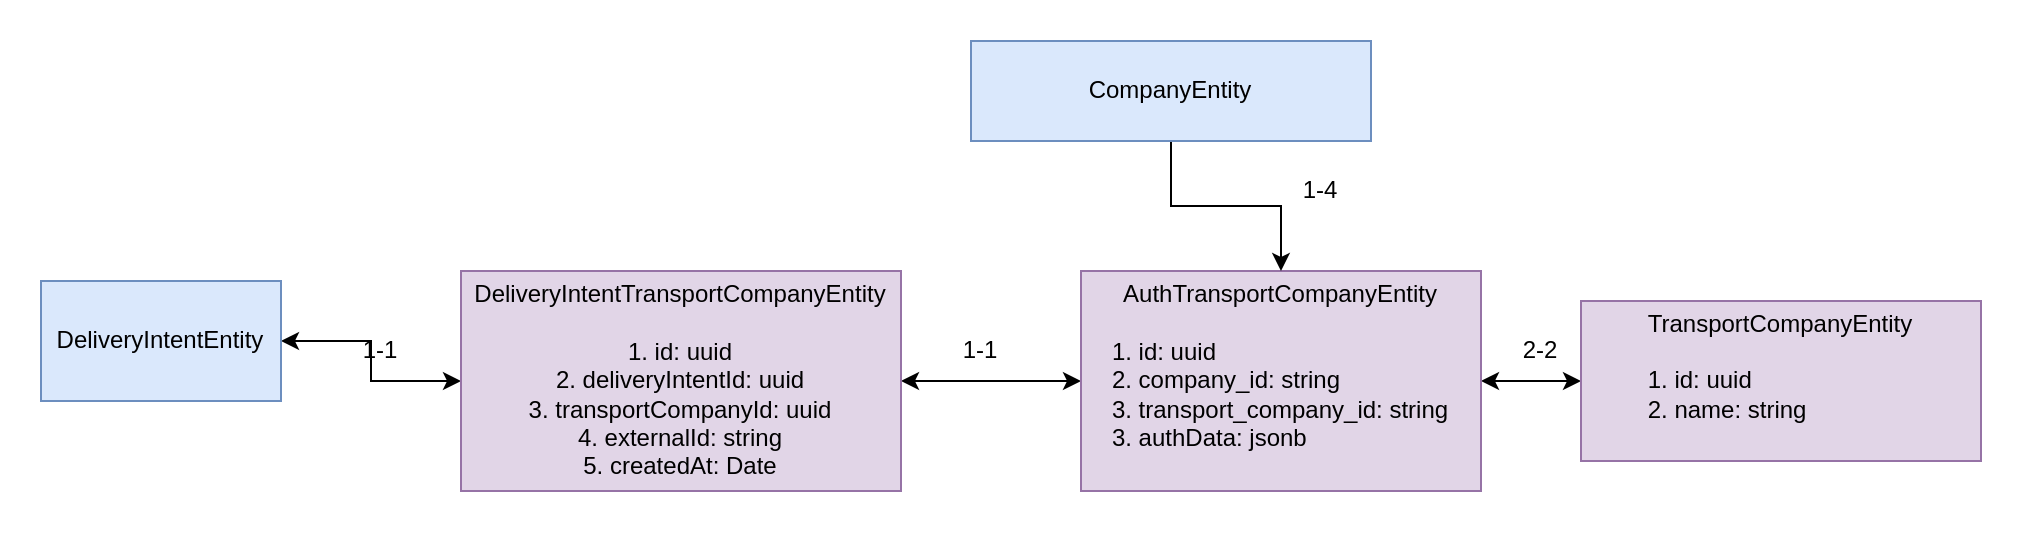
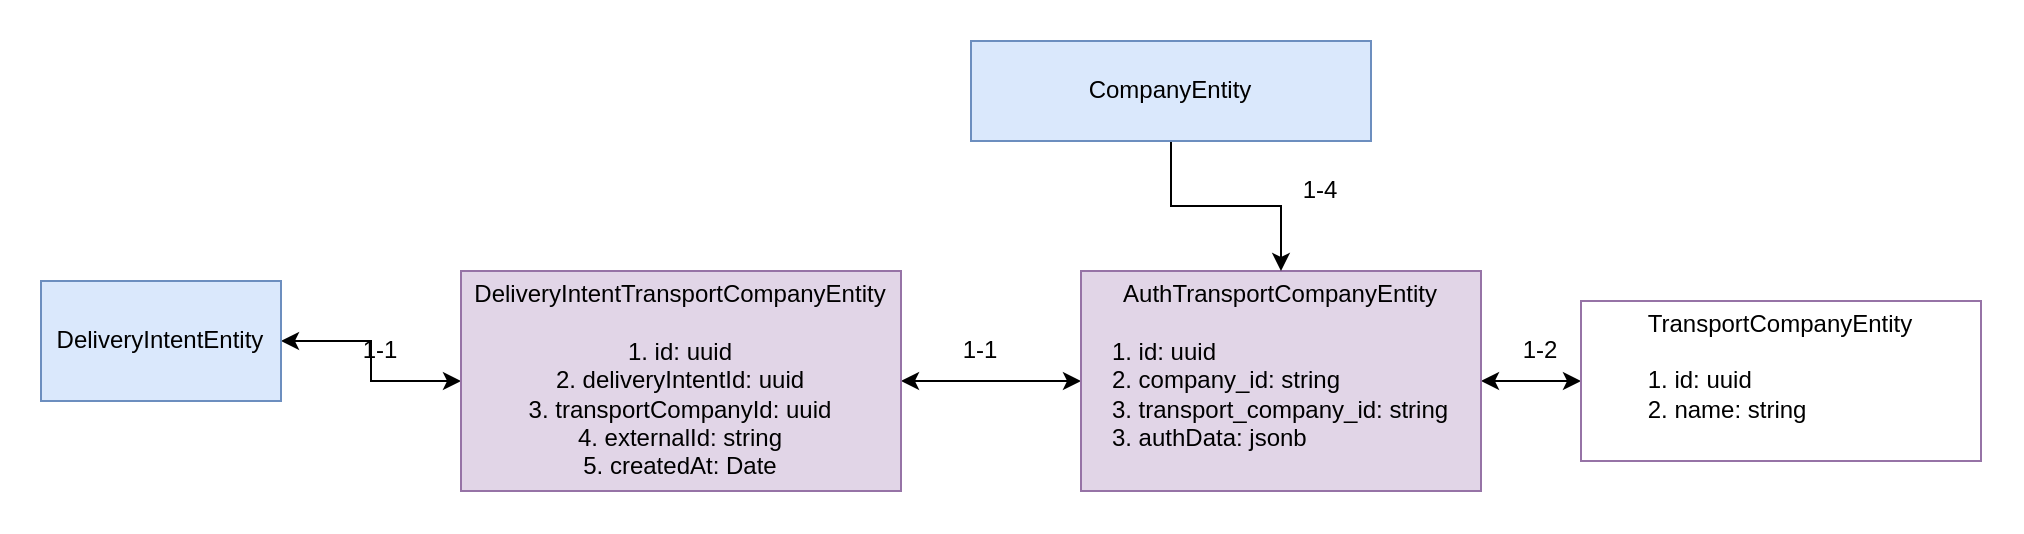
(1541, 351) -> (1541, 351)
(1781, 381) -> (1781, 381)
